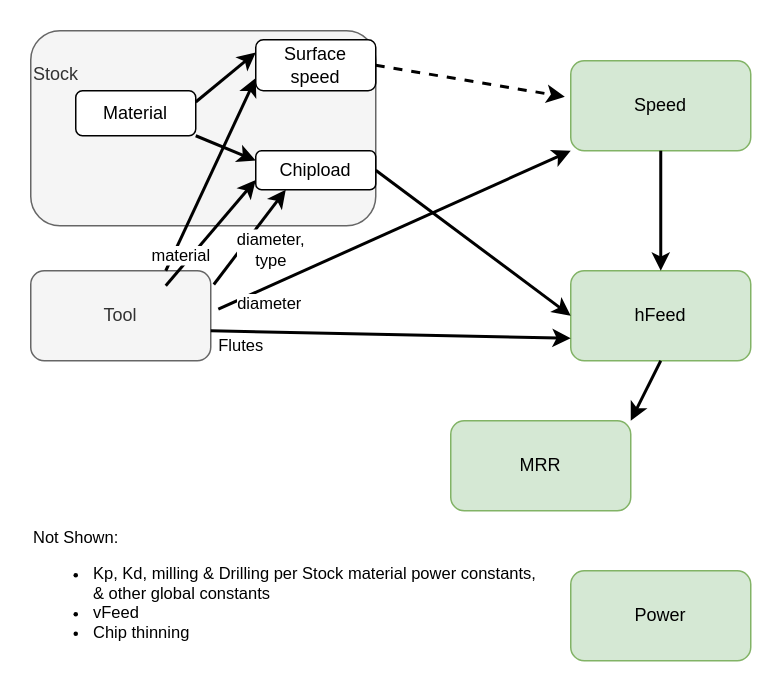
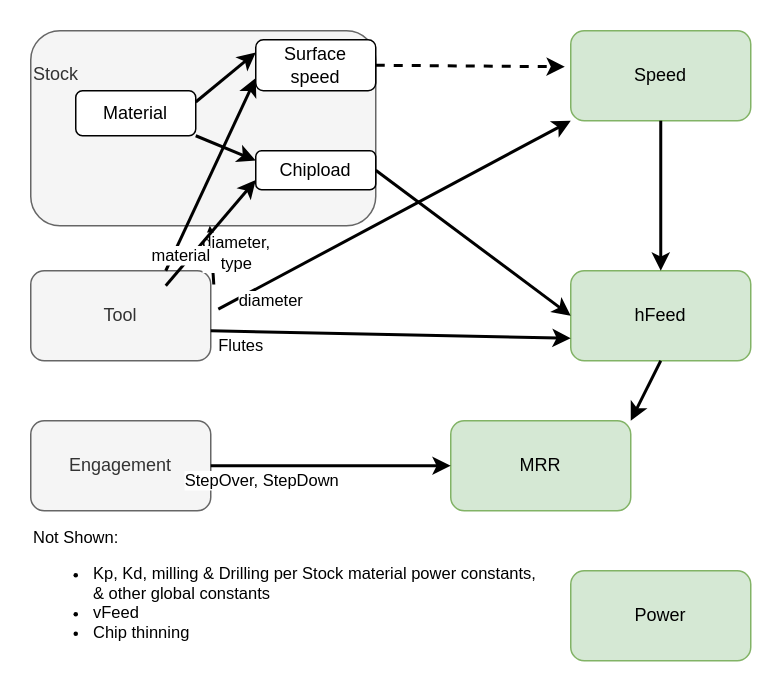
(661, 106) -> (661, 76)
(246, 242) -> (213, 278)
none -> (121, 466)
none -> (324, 466)
